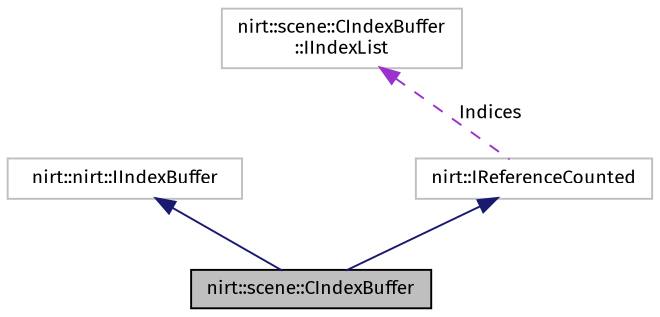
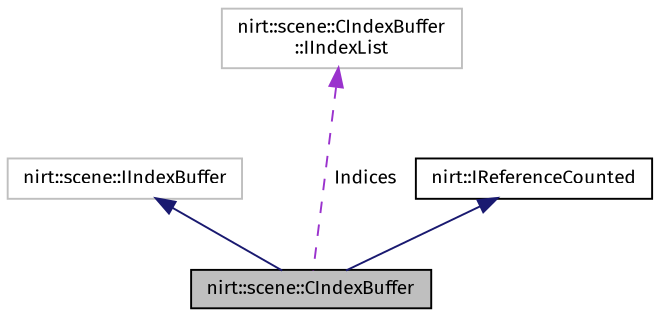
(453, 119) -> (325, 179)
(125, 179) -> (125, 179)
(534, 179) -> (534, 179)
